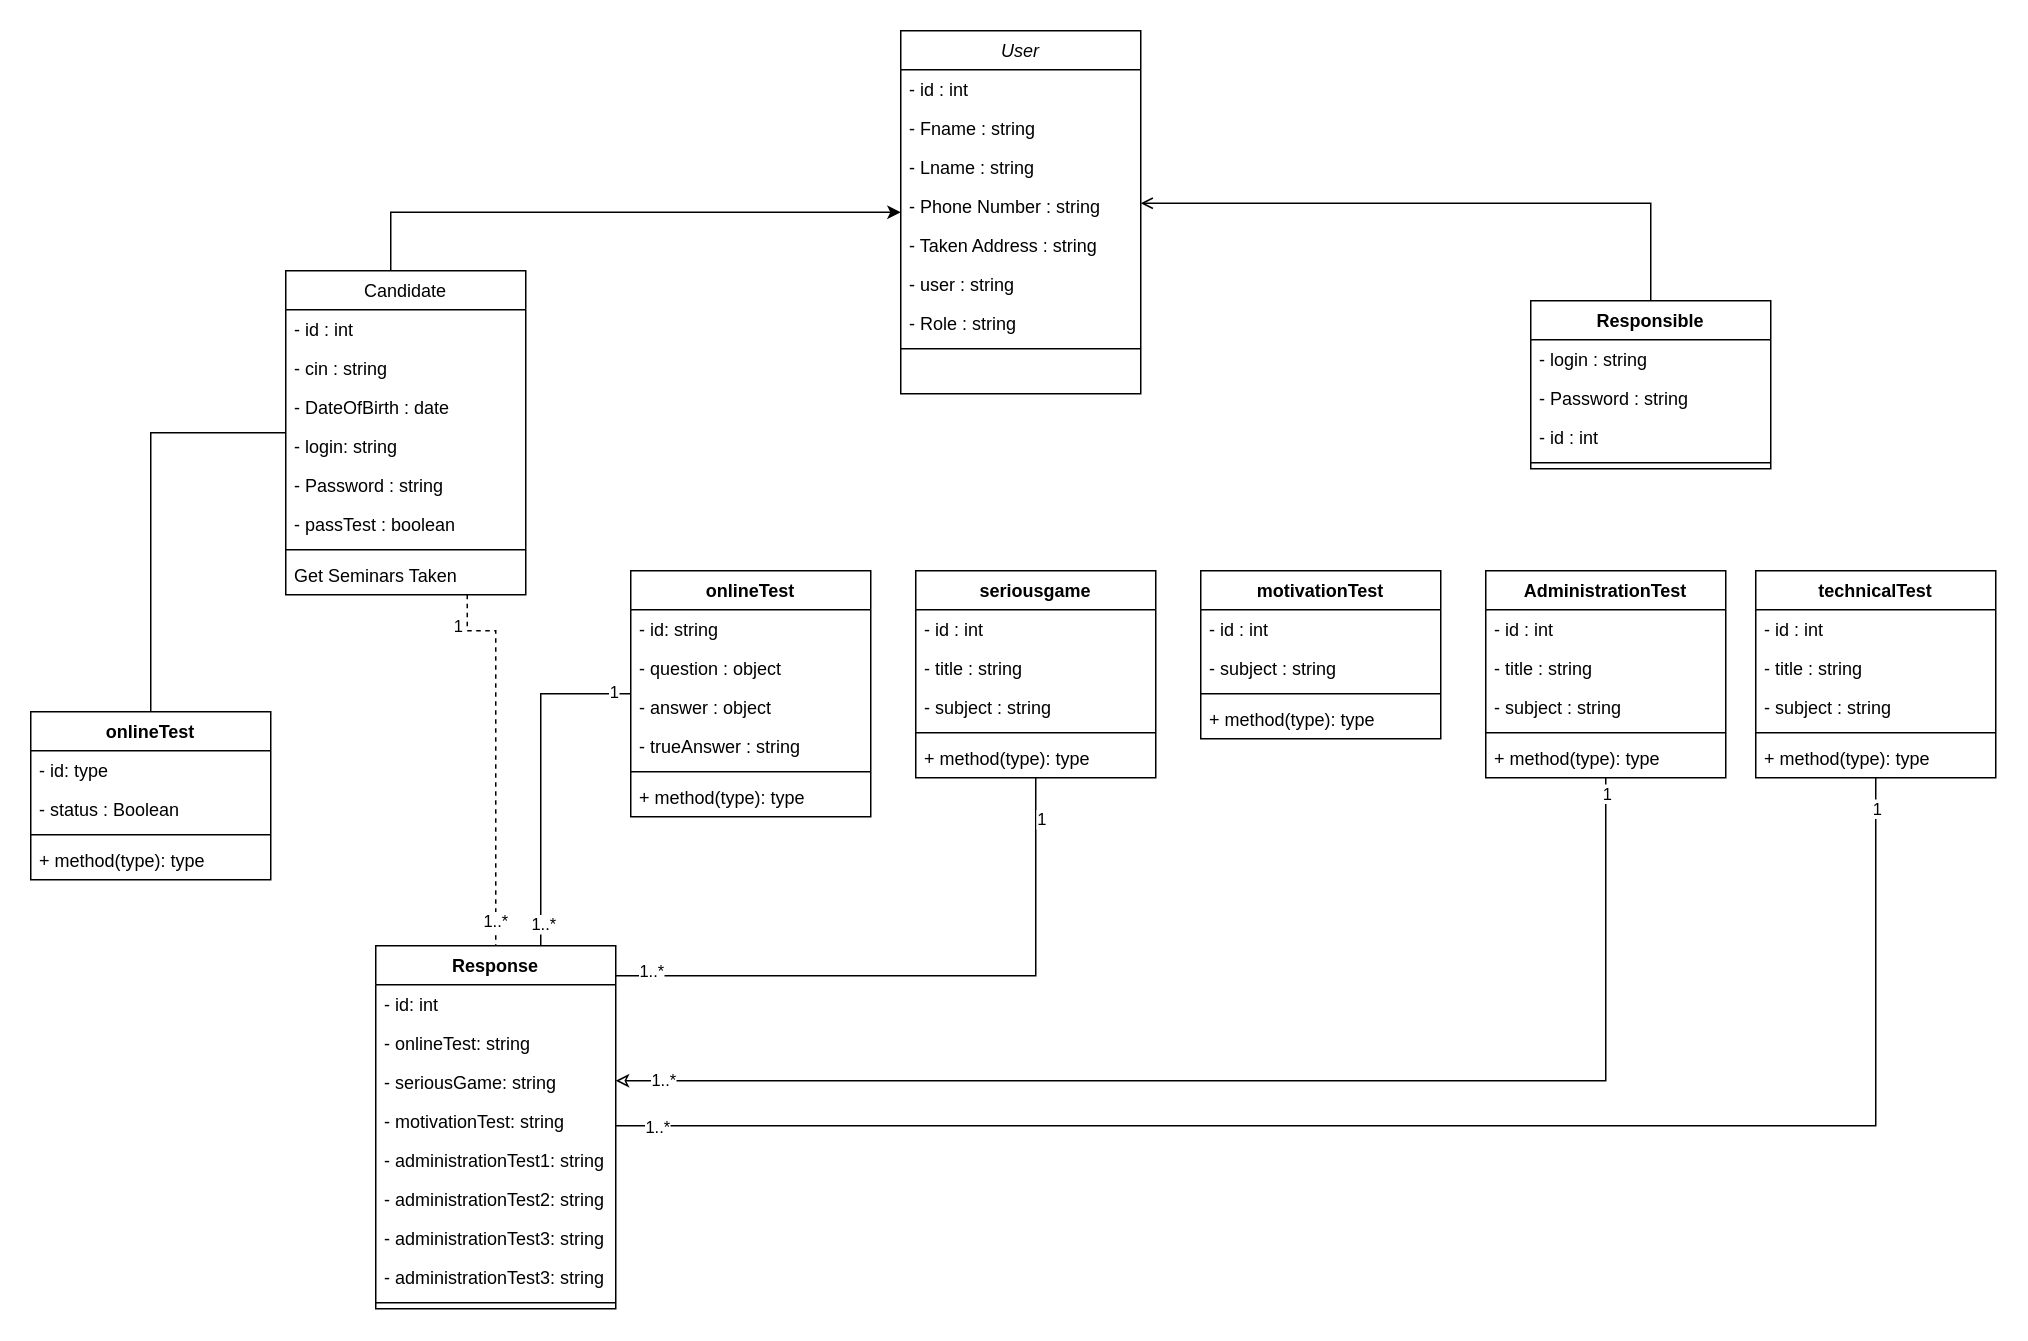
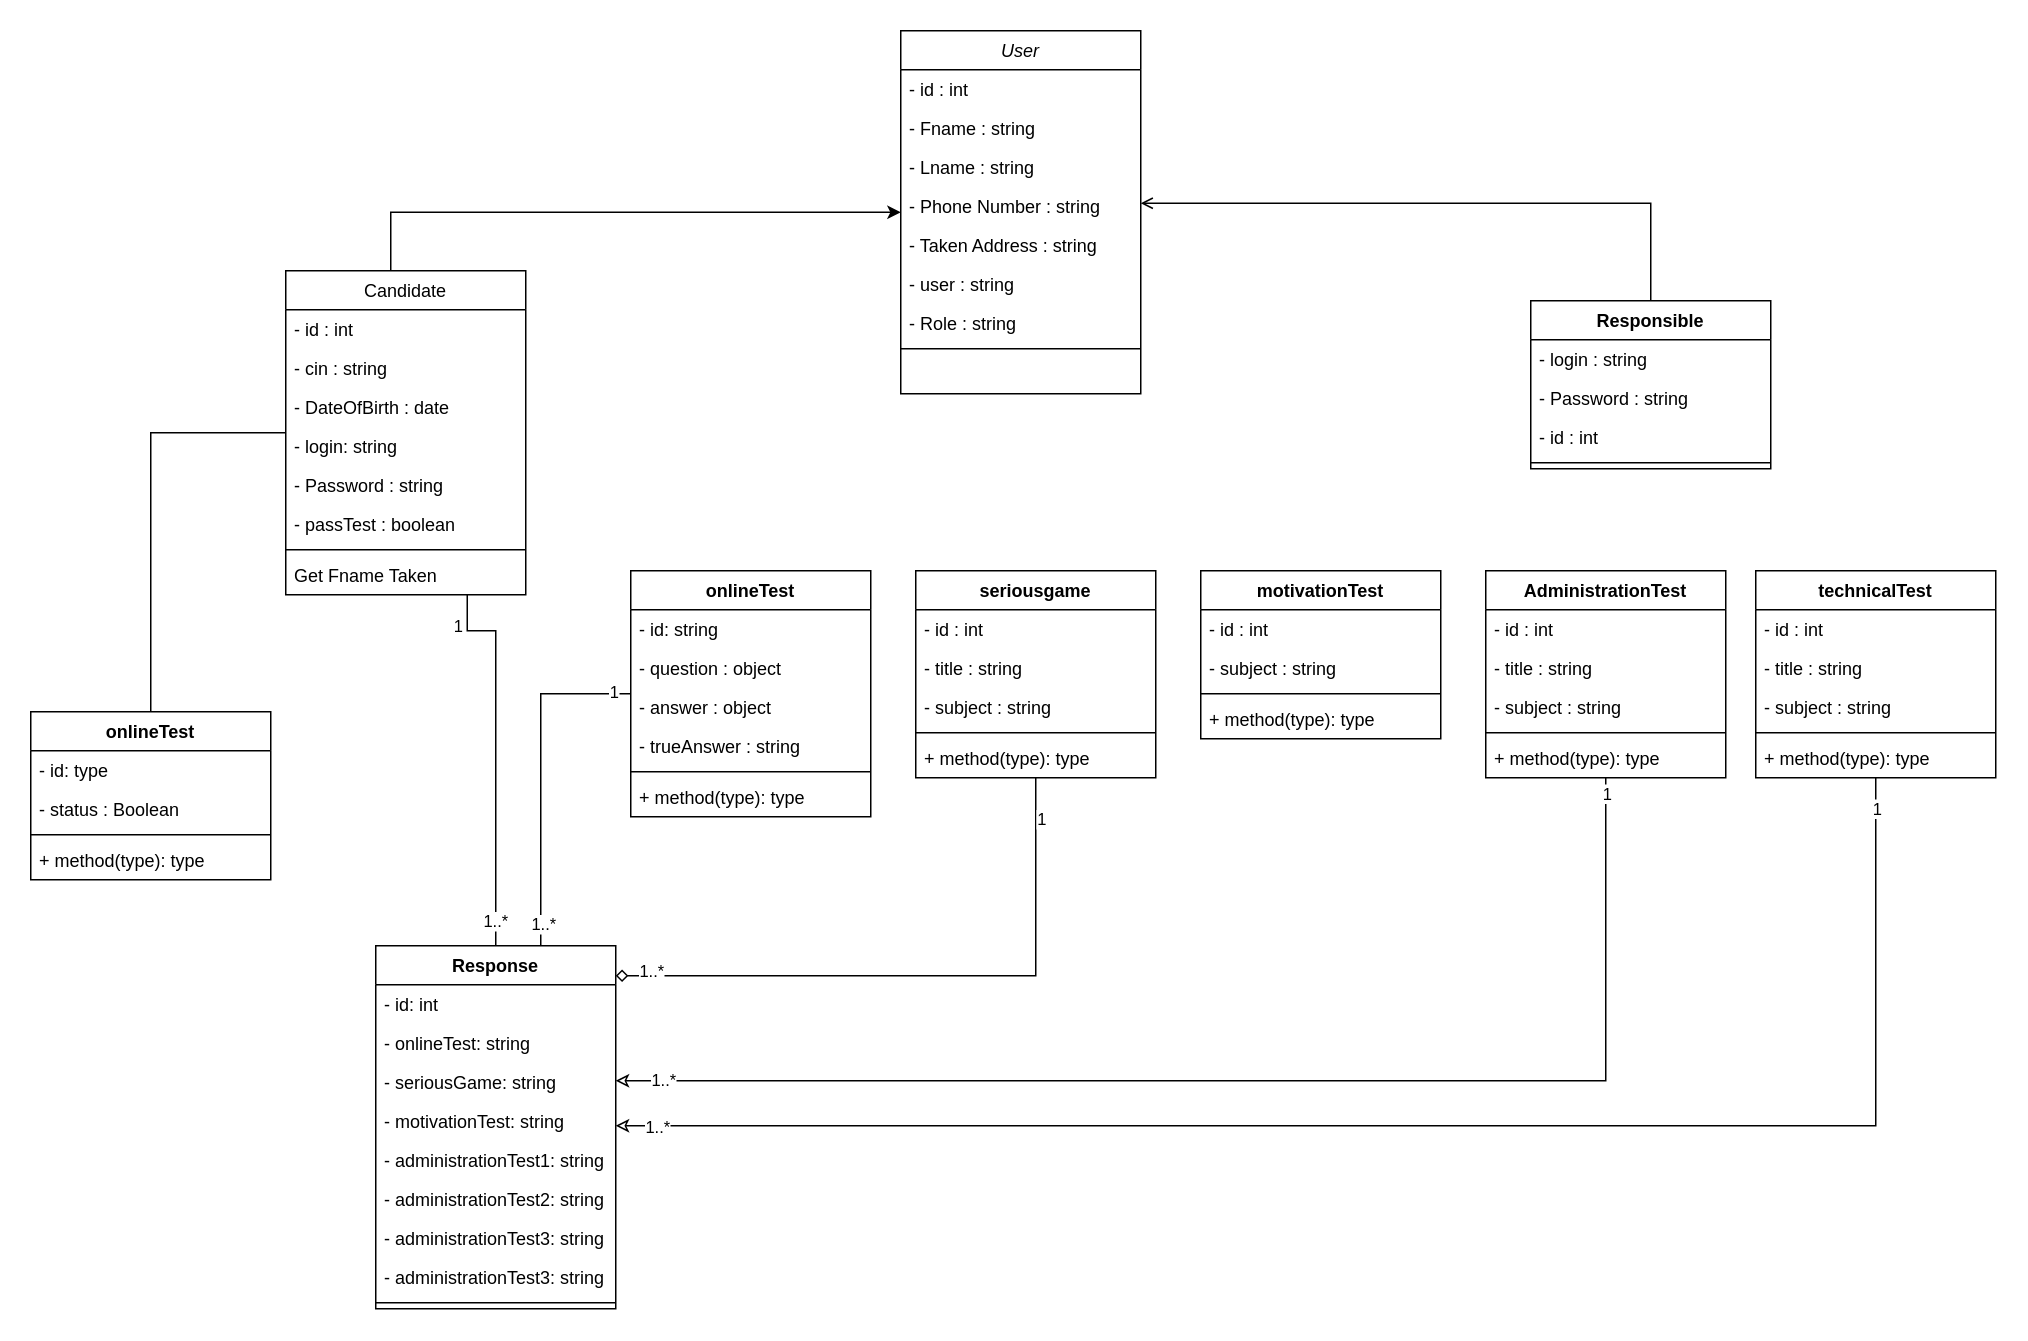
(378, 576) -> (365, 576)
(496, 738) -> (496, 738)
(622, 976) -> (628, 976)
(623, 1126) -> (627, 1126)
